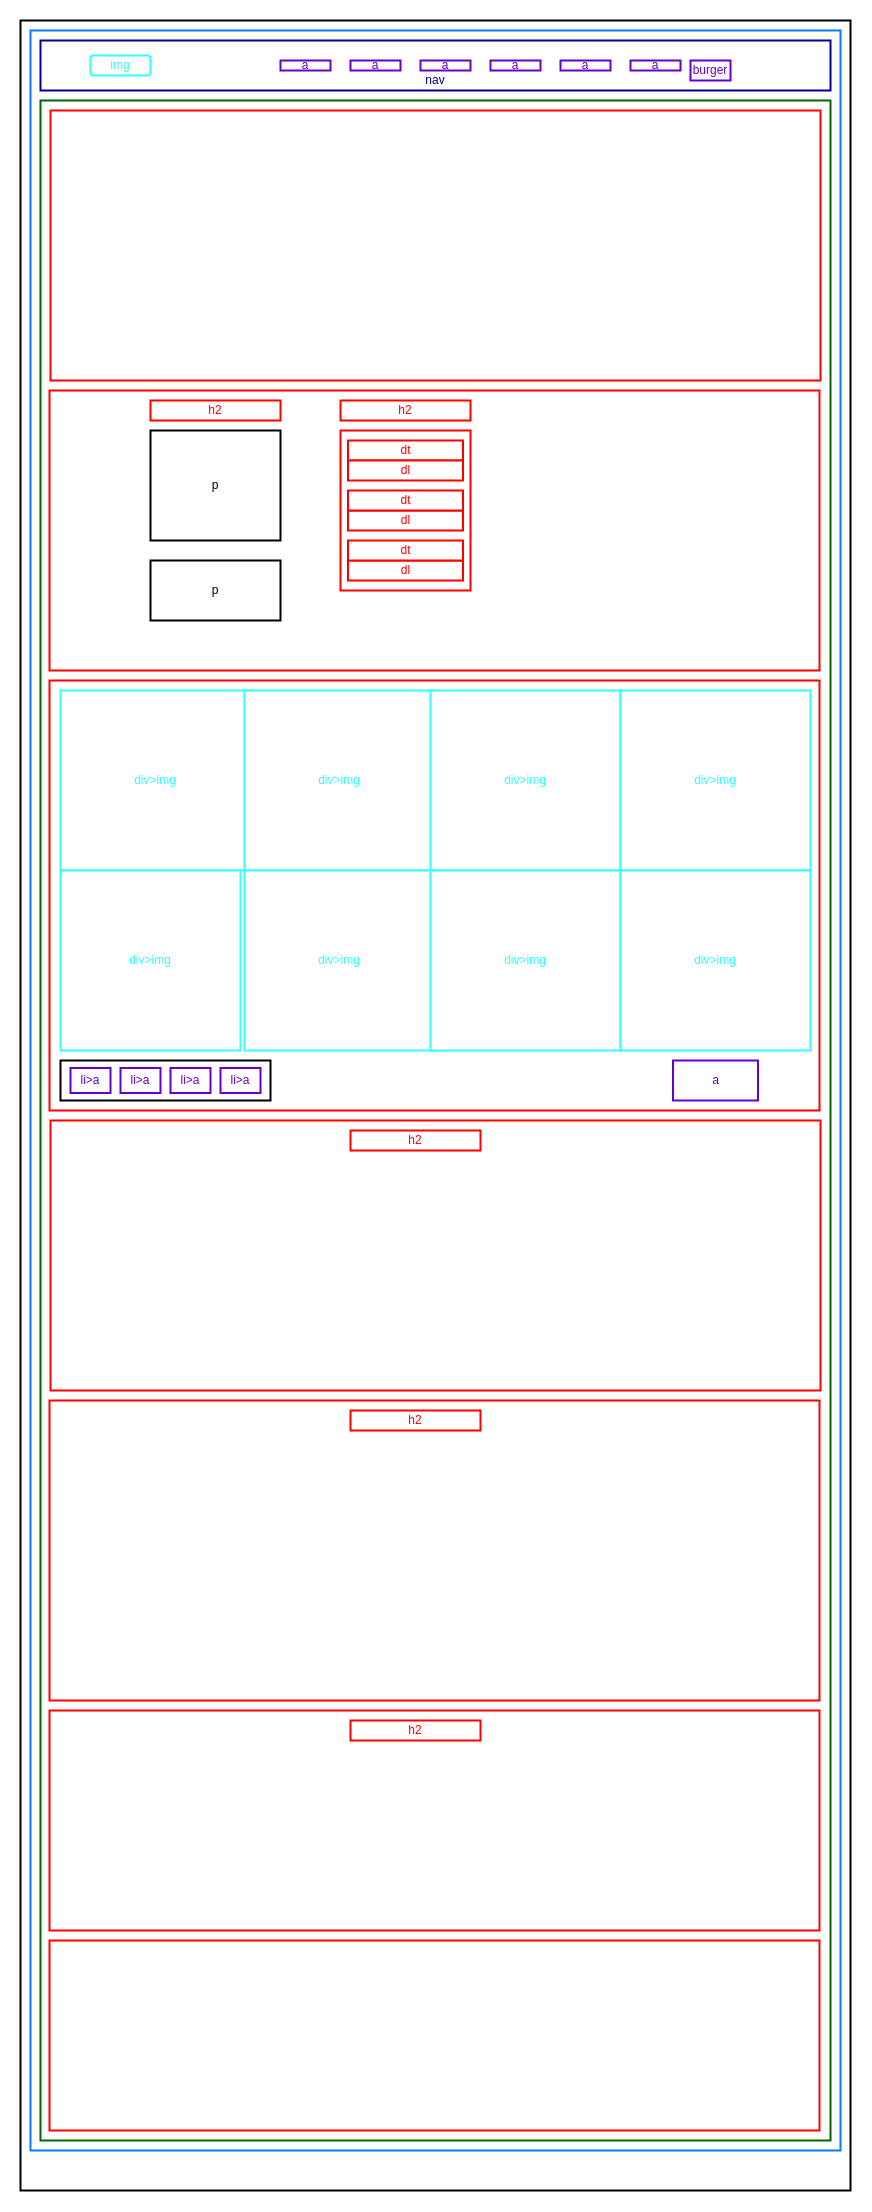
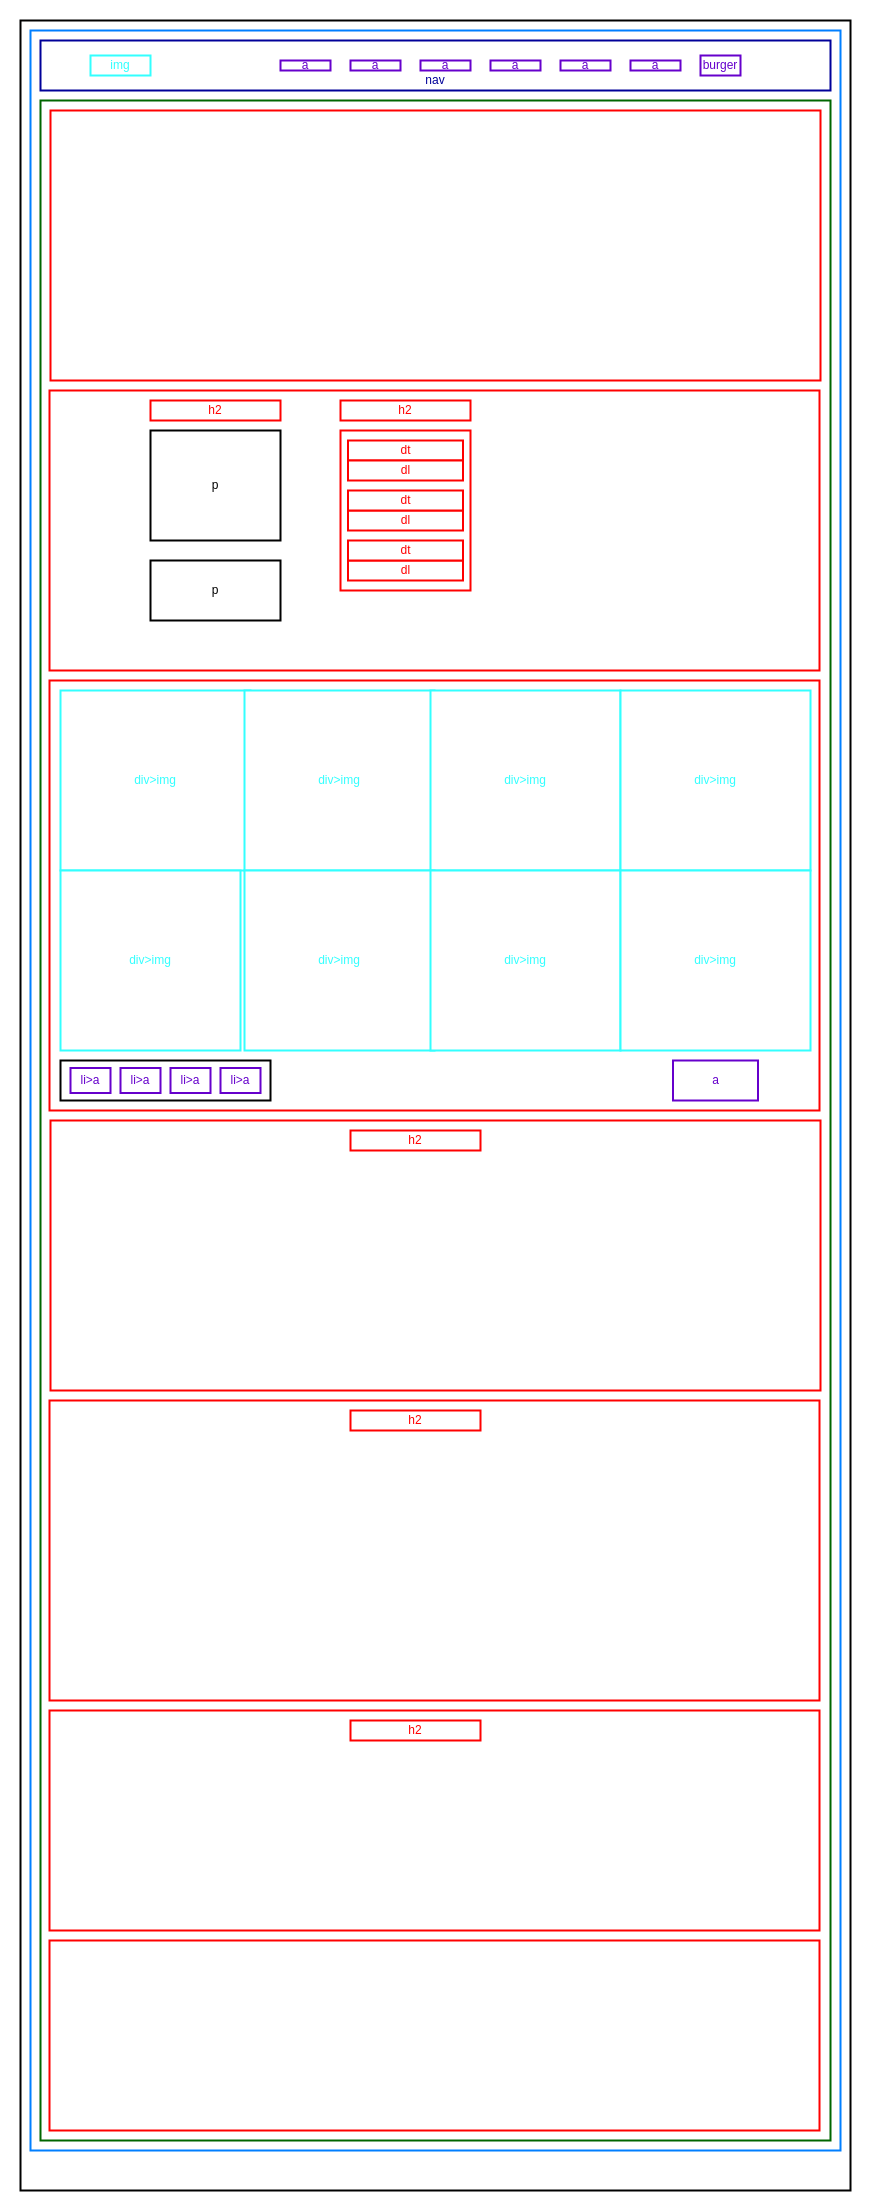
(121, 66) -> (121, 66)
(711, 71) -> (721, 66)
